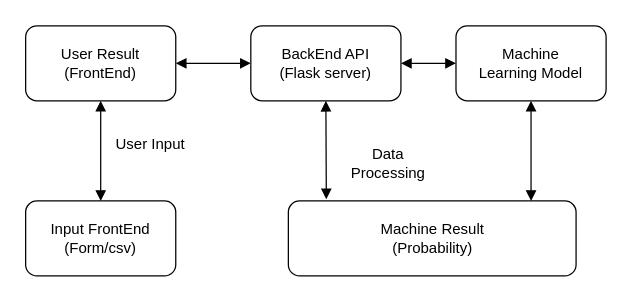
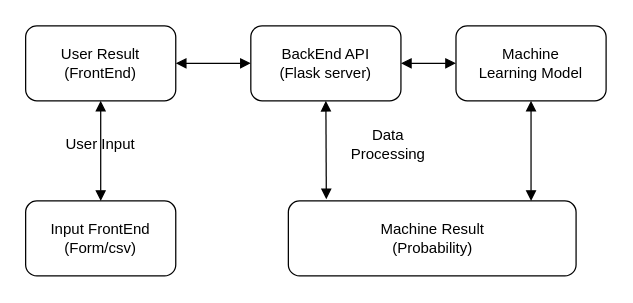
(151, 144) -> (101, 144)
(388, 163) -> (388, 144)
